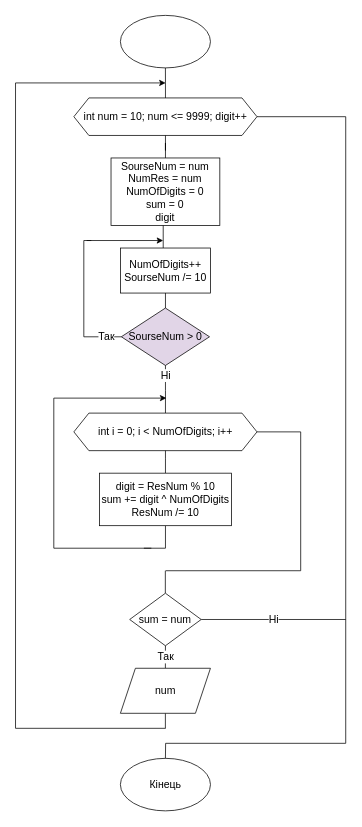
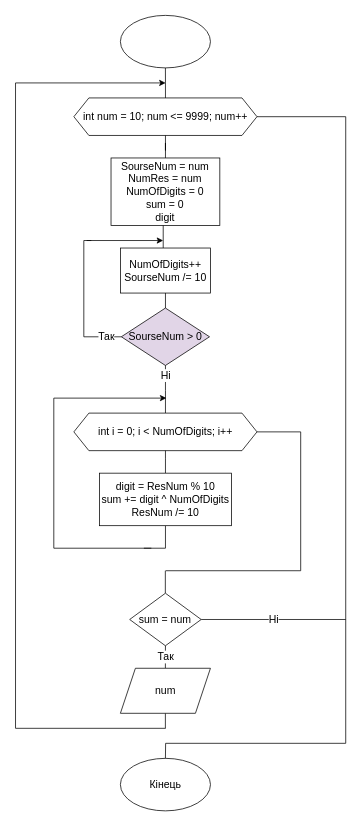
(165, 117) -> (165, 117)
